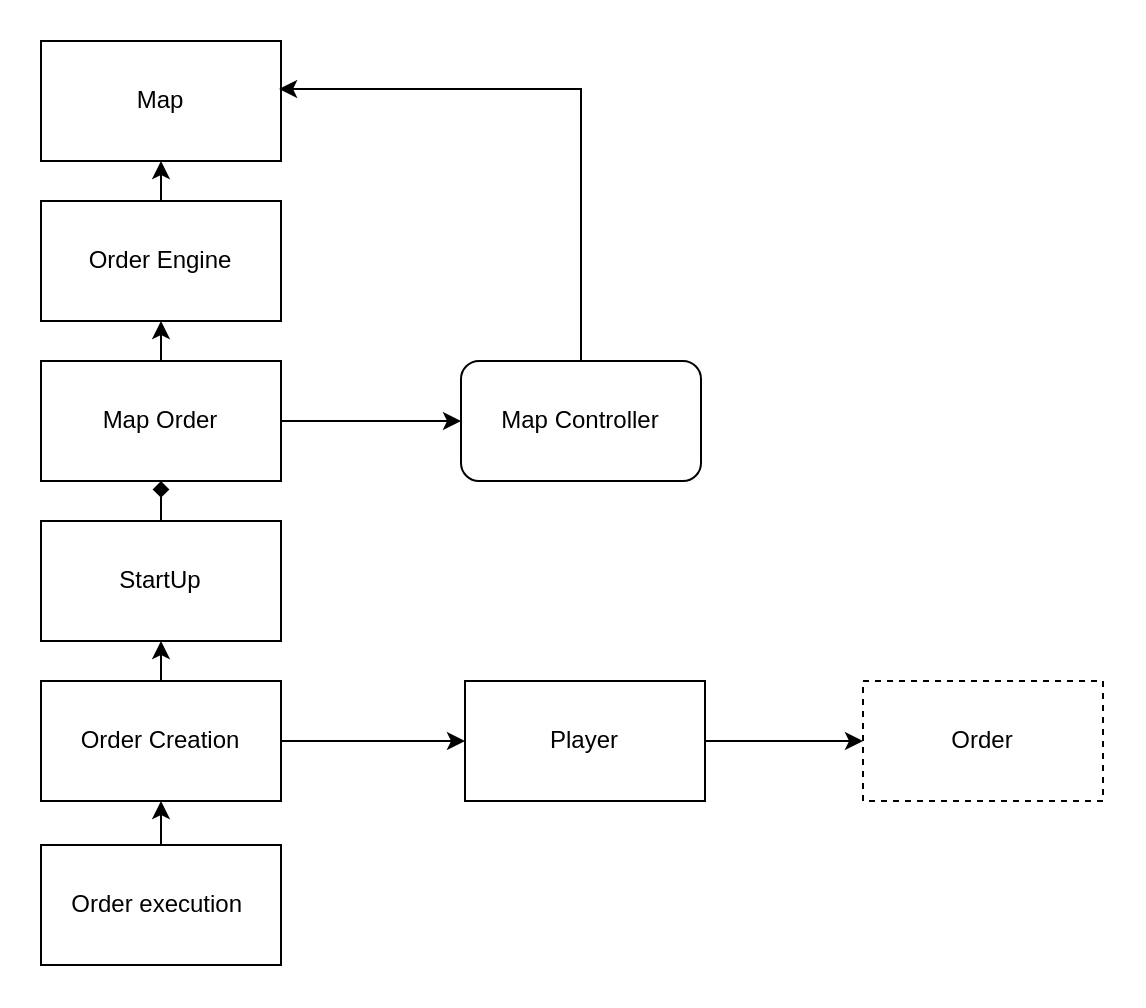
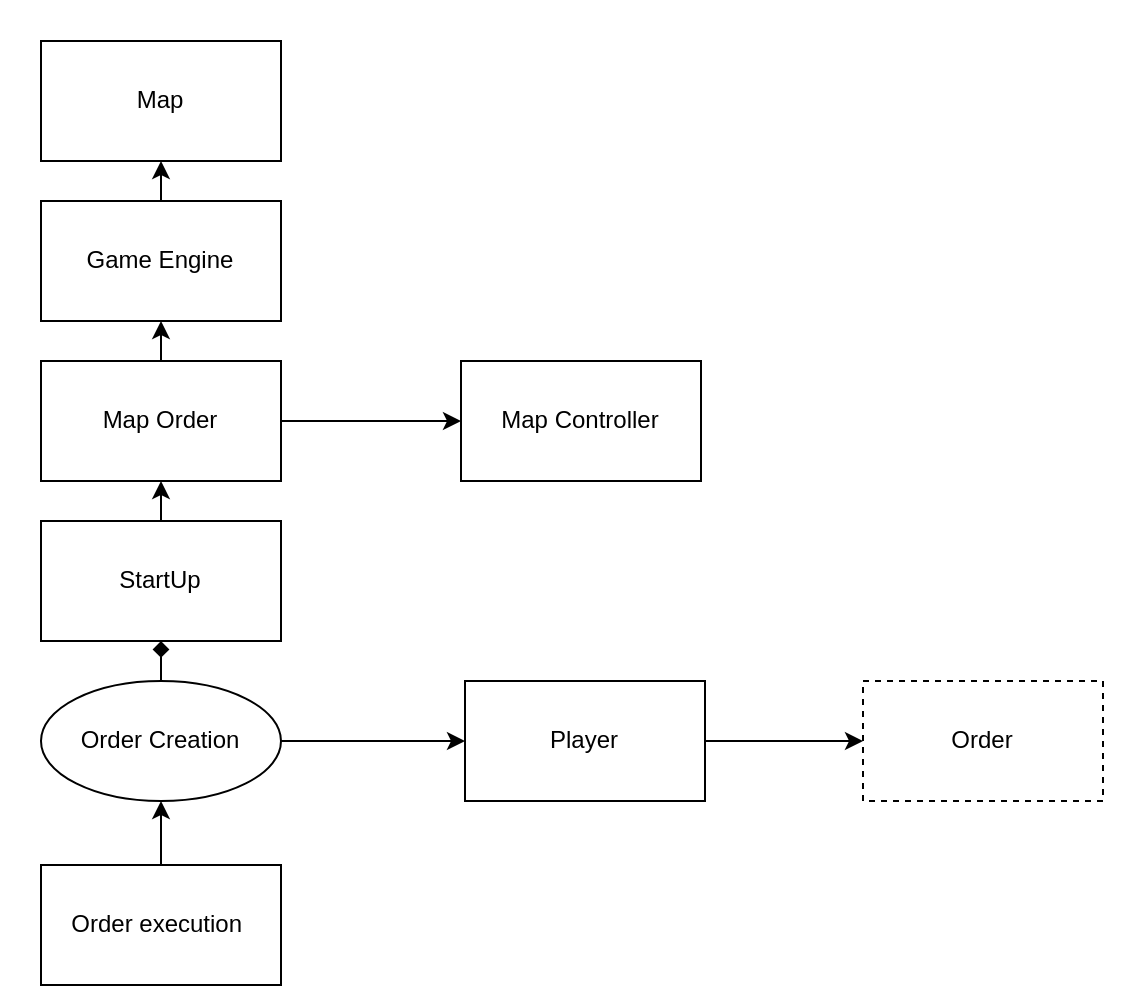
(573, 89) -> none
(161, 261) -> (161, 261)
(581, 421) -> (581, 421)
(161, 497) -> (161, 496)
(161, 656) -> (161, 657)
(161, 741) -> (161, 741)
(161, 905) -> (161, 925)
